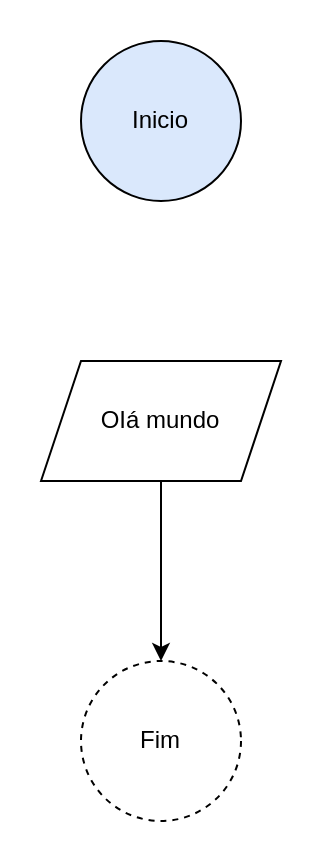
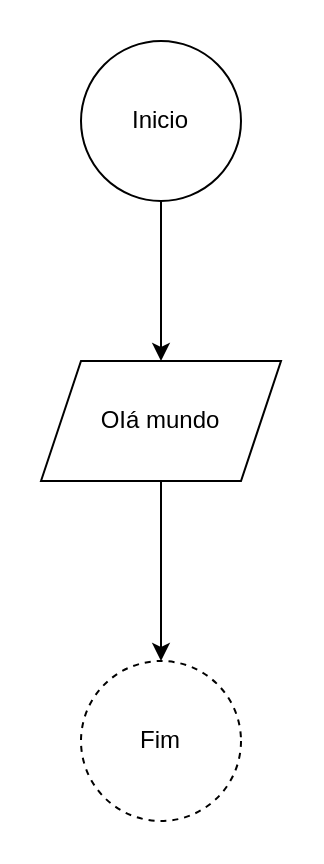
(161, 121) -> (161, 121)
none -> (161, 274)
